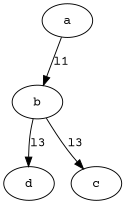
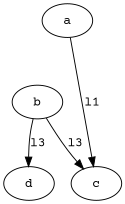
(54, 57) -> (81, 97)
